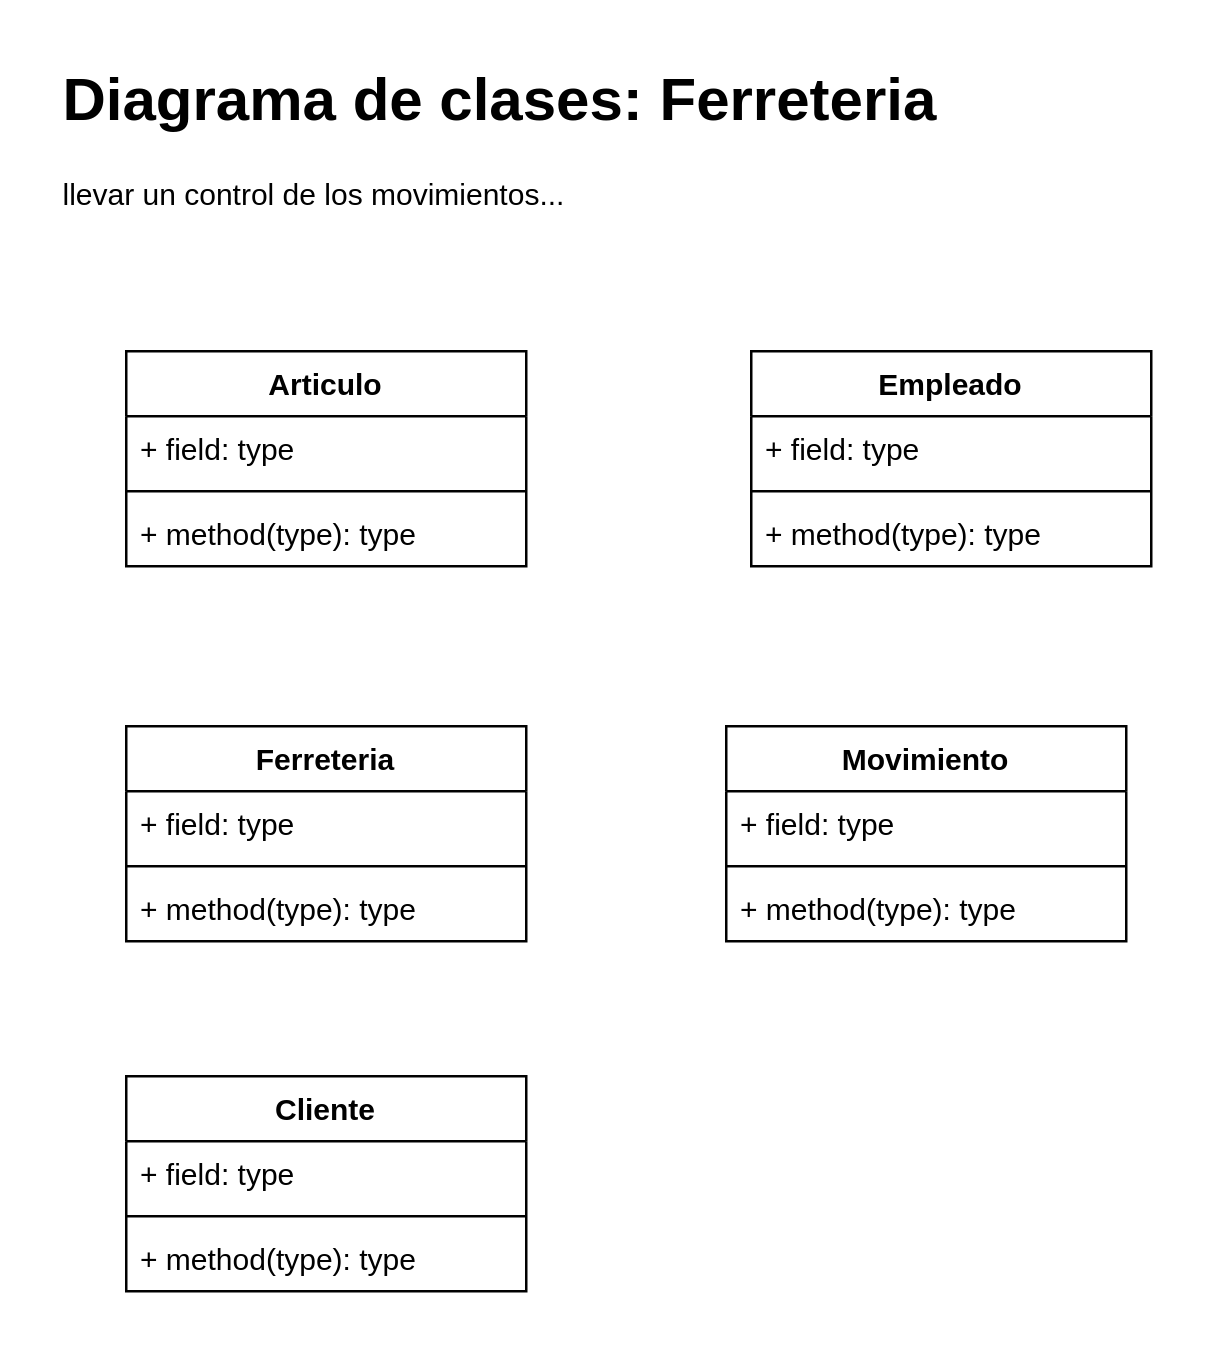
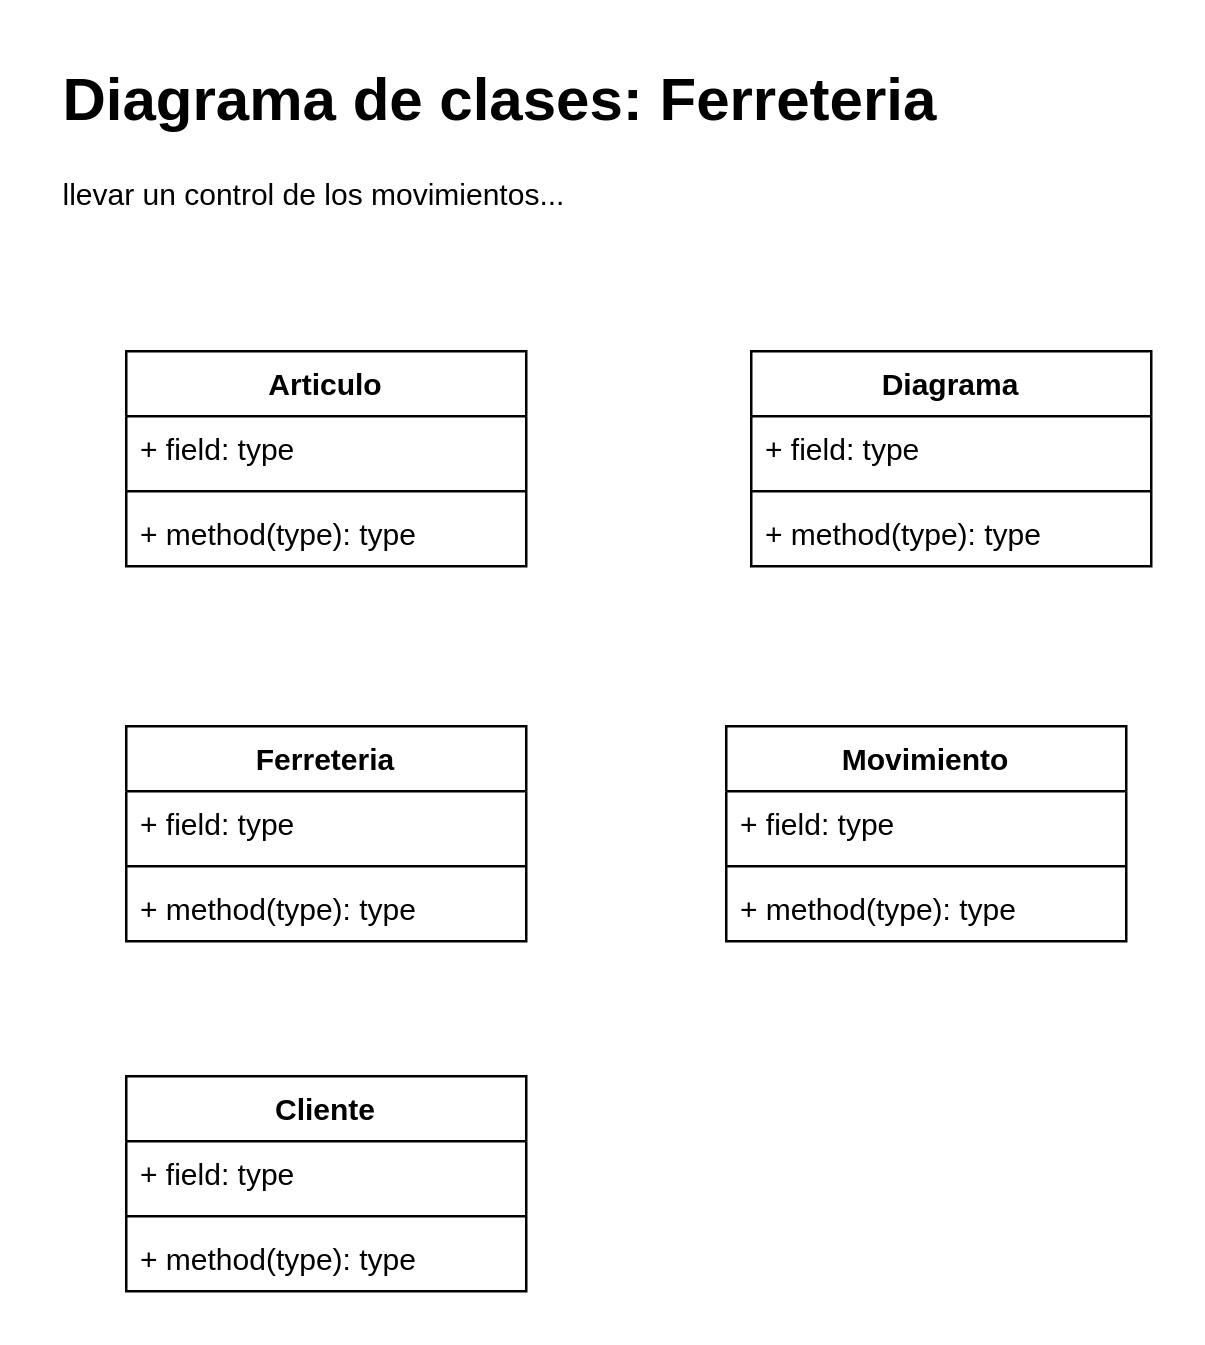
(950, 385) -> (950, 385)
